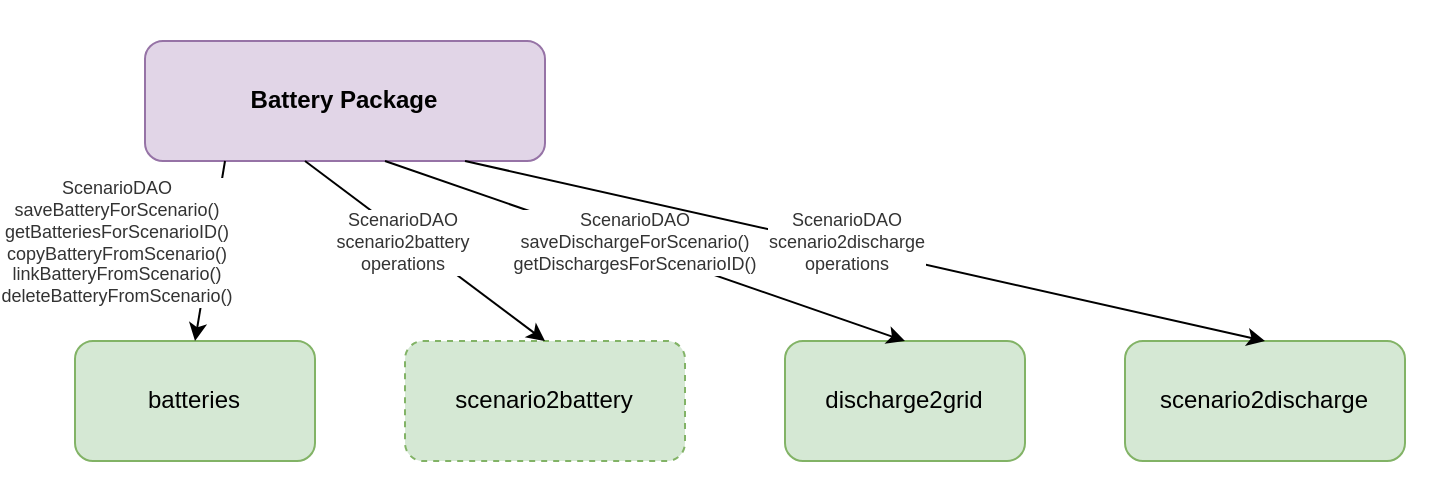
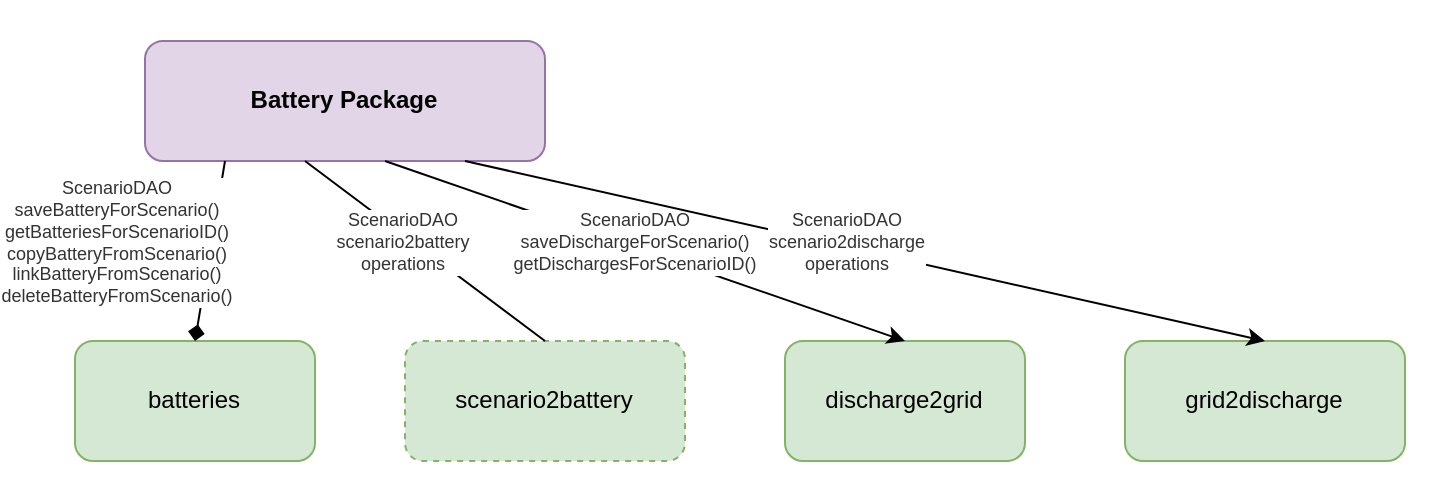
(197, 326) -> (198, 325)
(533, 332) -> (537, 335)
(1265, 401) -> (1265, 401)
